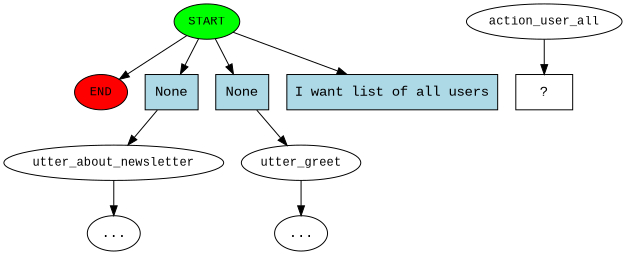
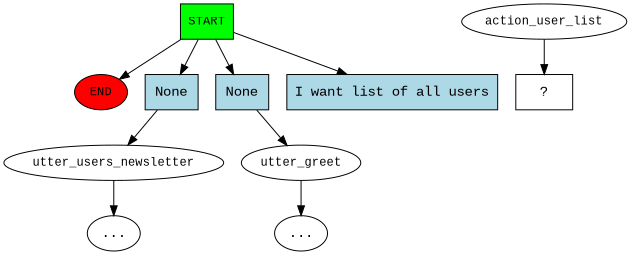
(207, 22) -> (207, 22)
(544, 22) -> (544, 22)
(114, 163) -> (114, 163)
